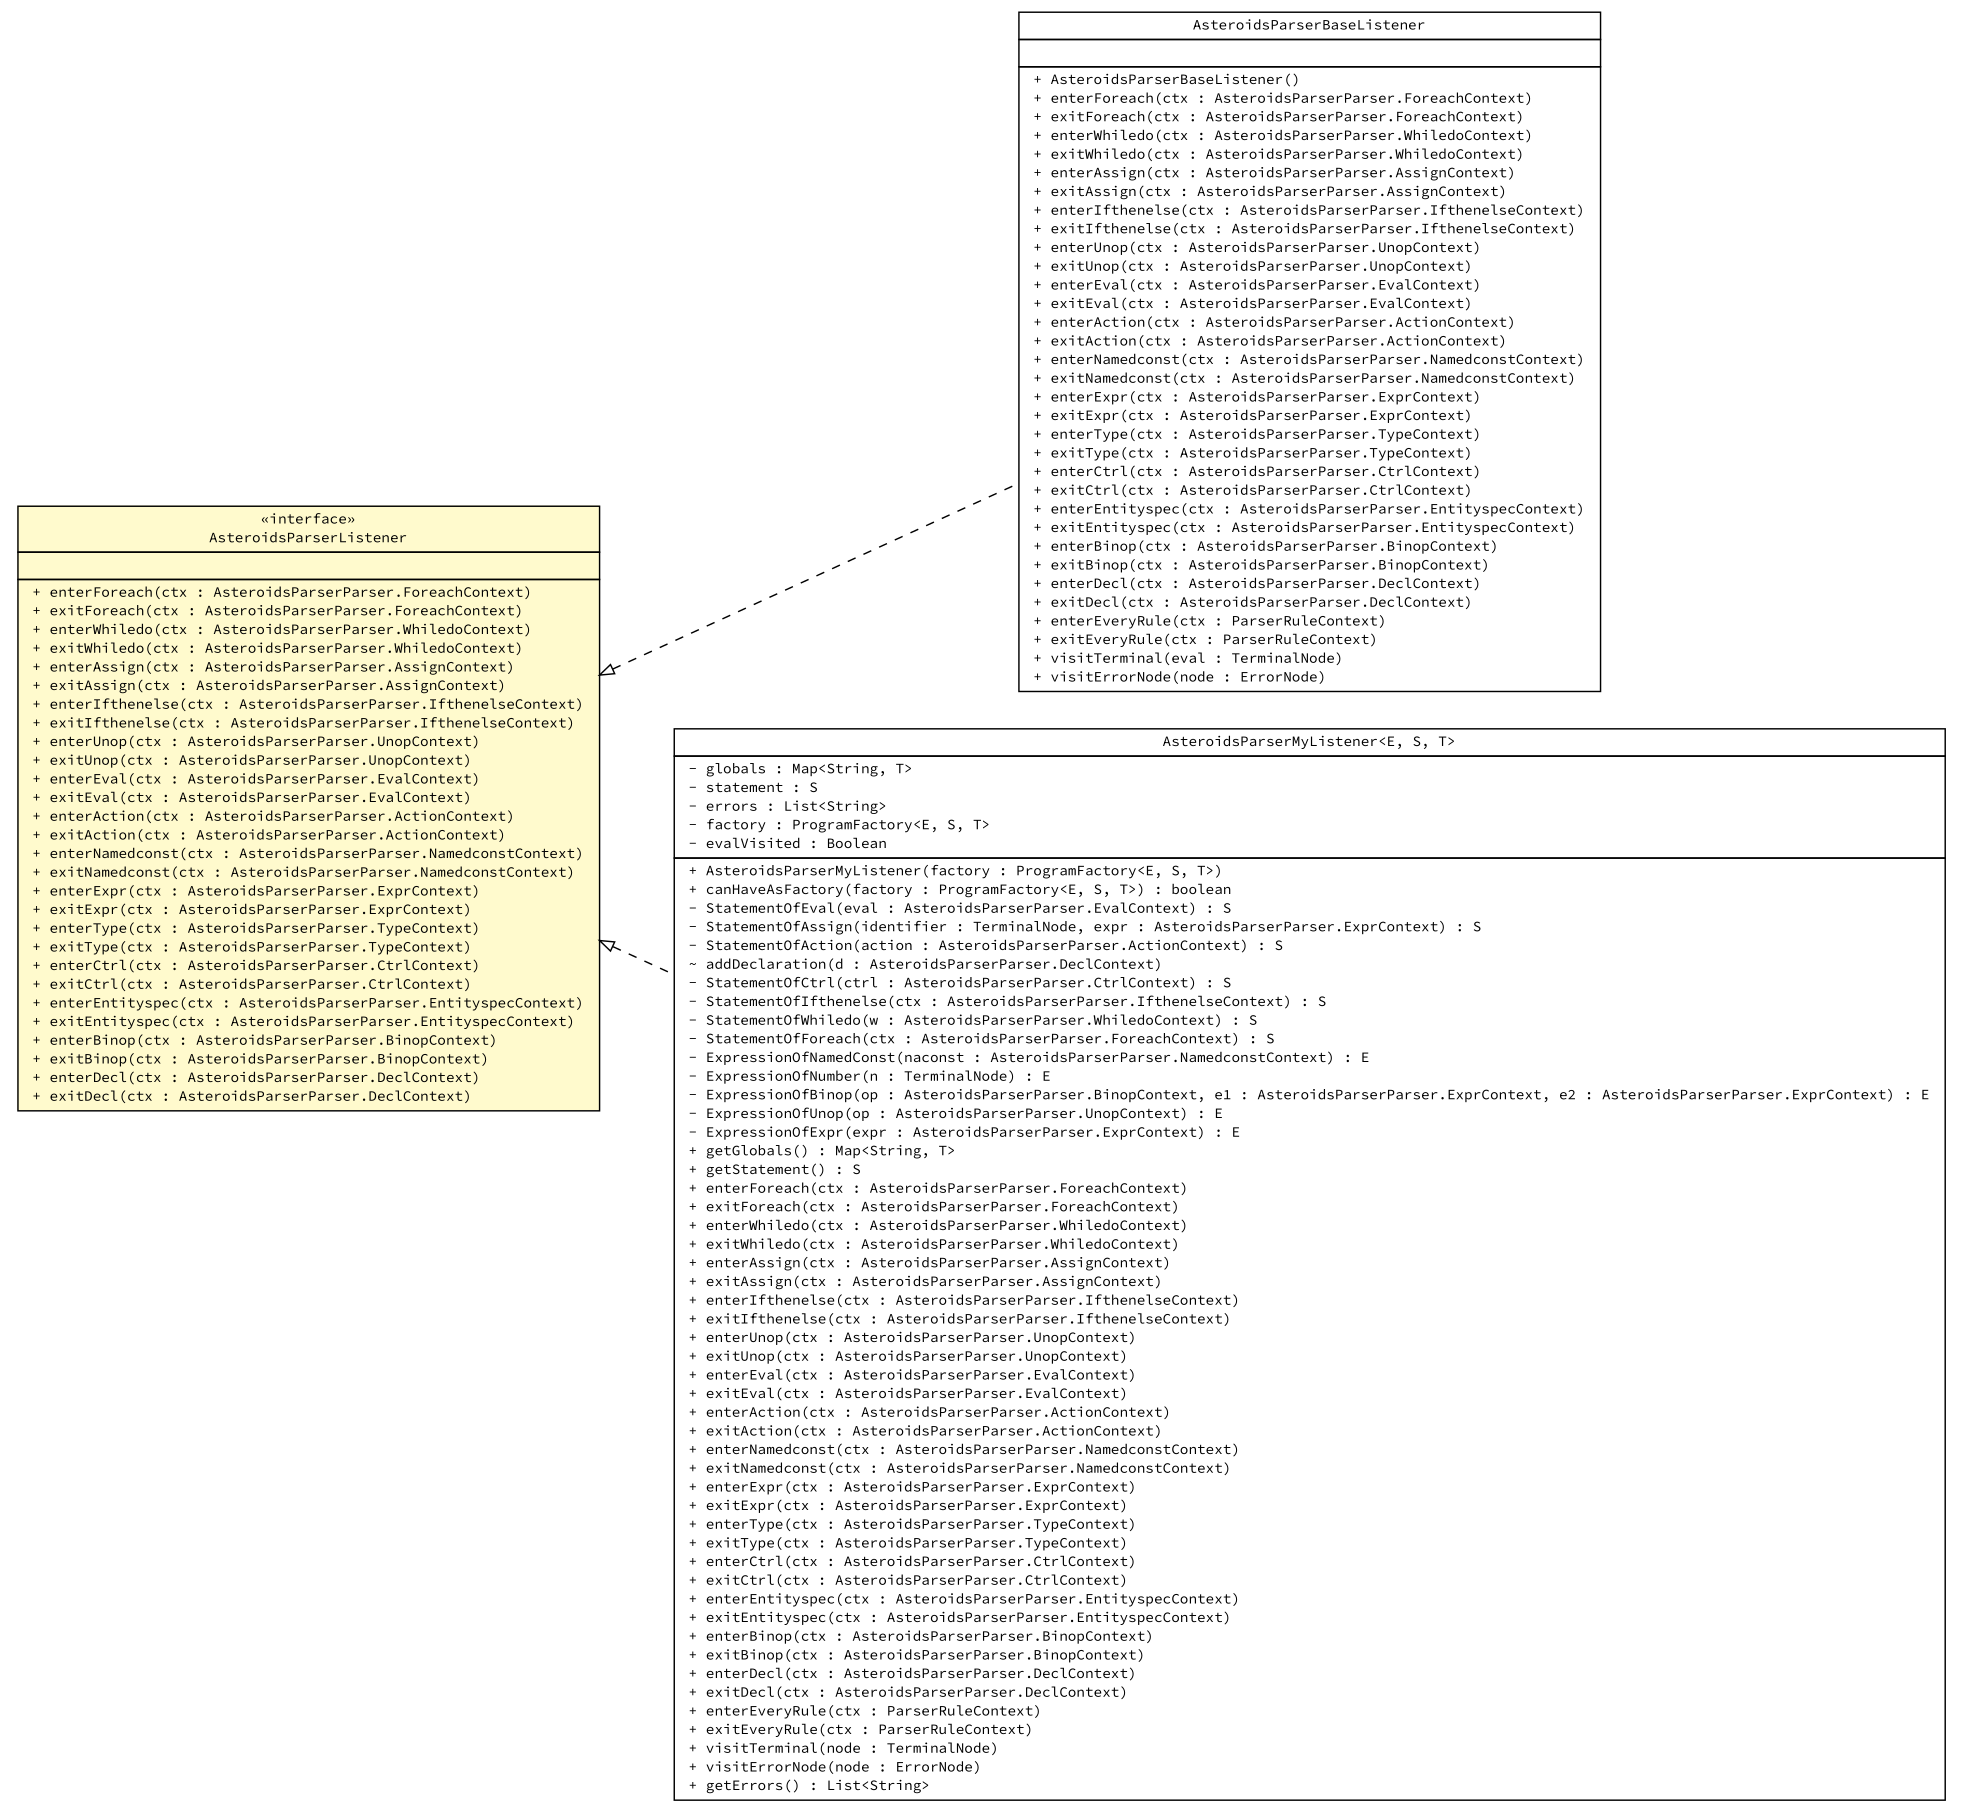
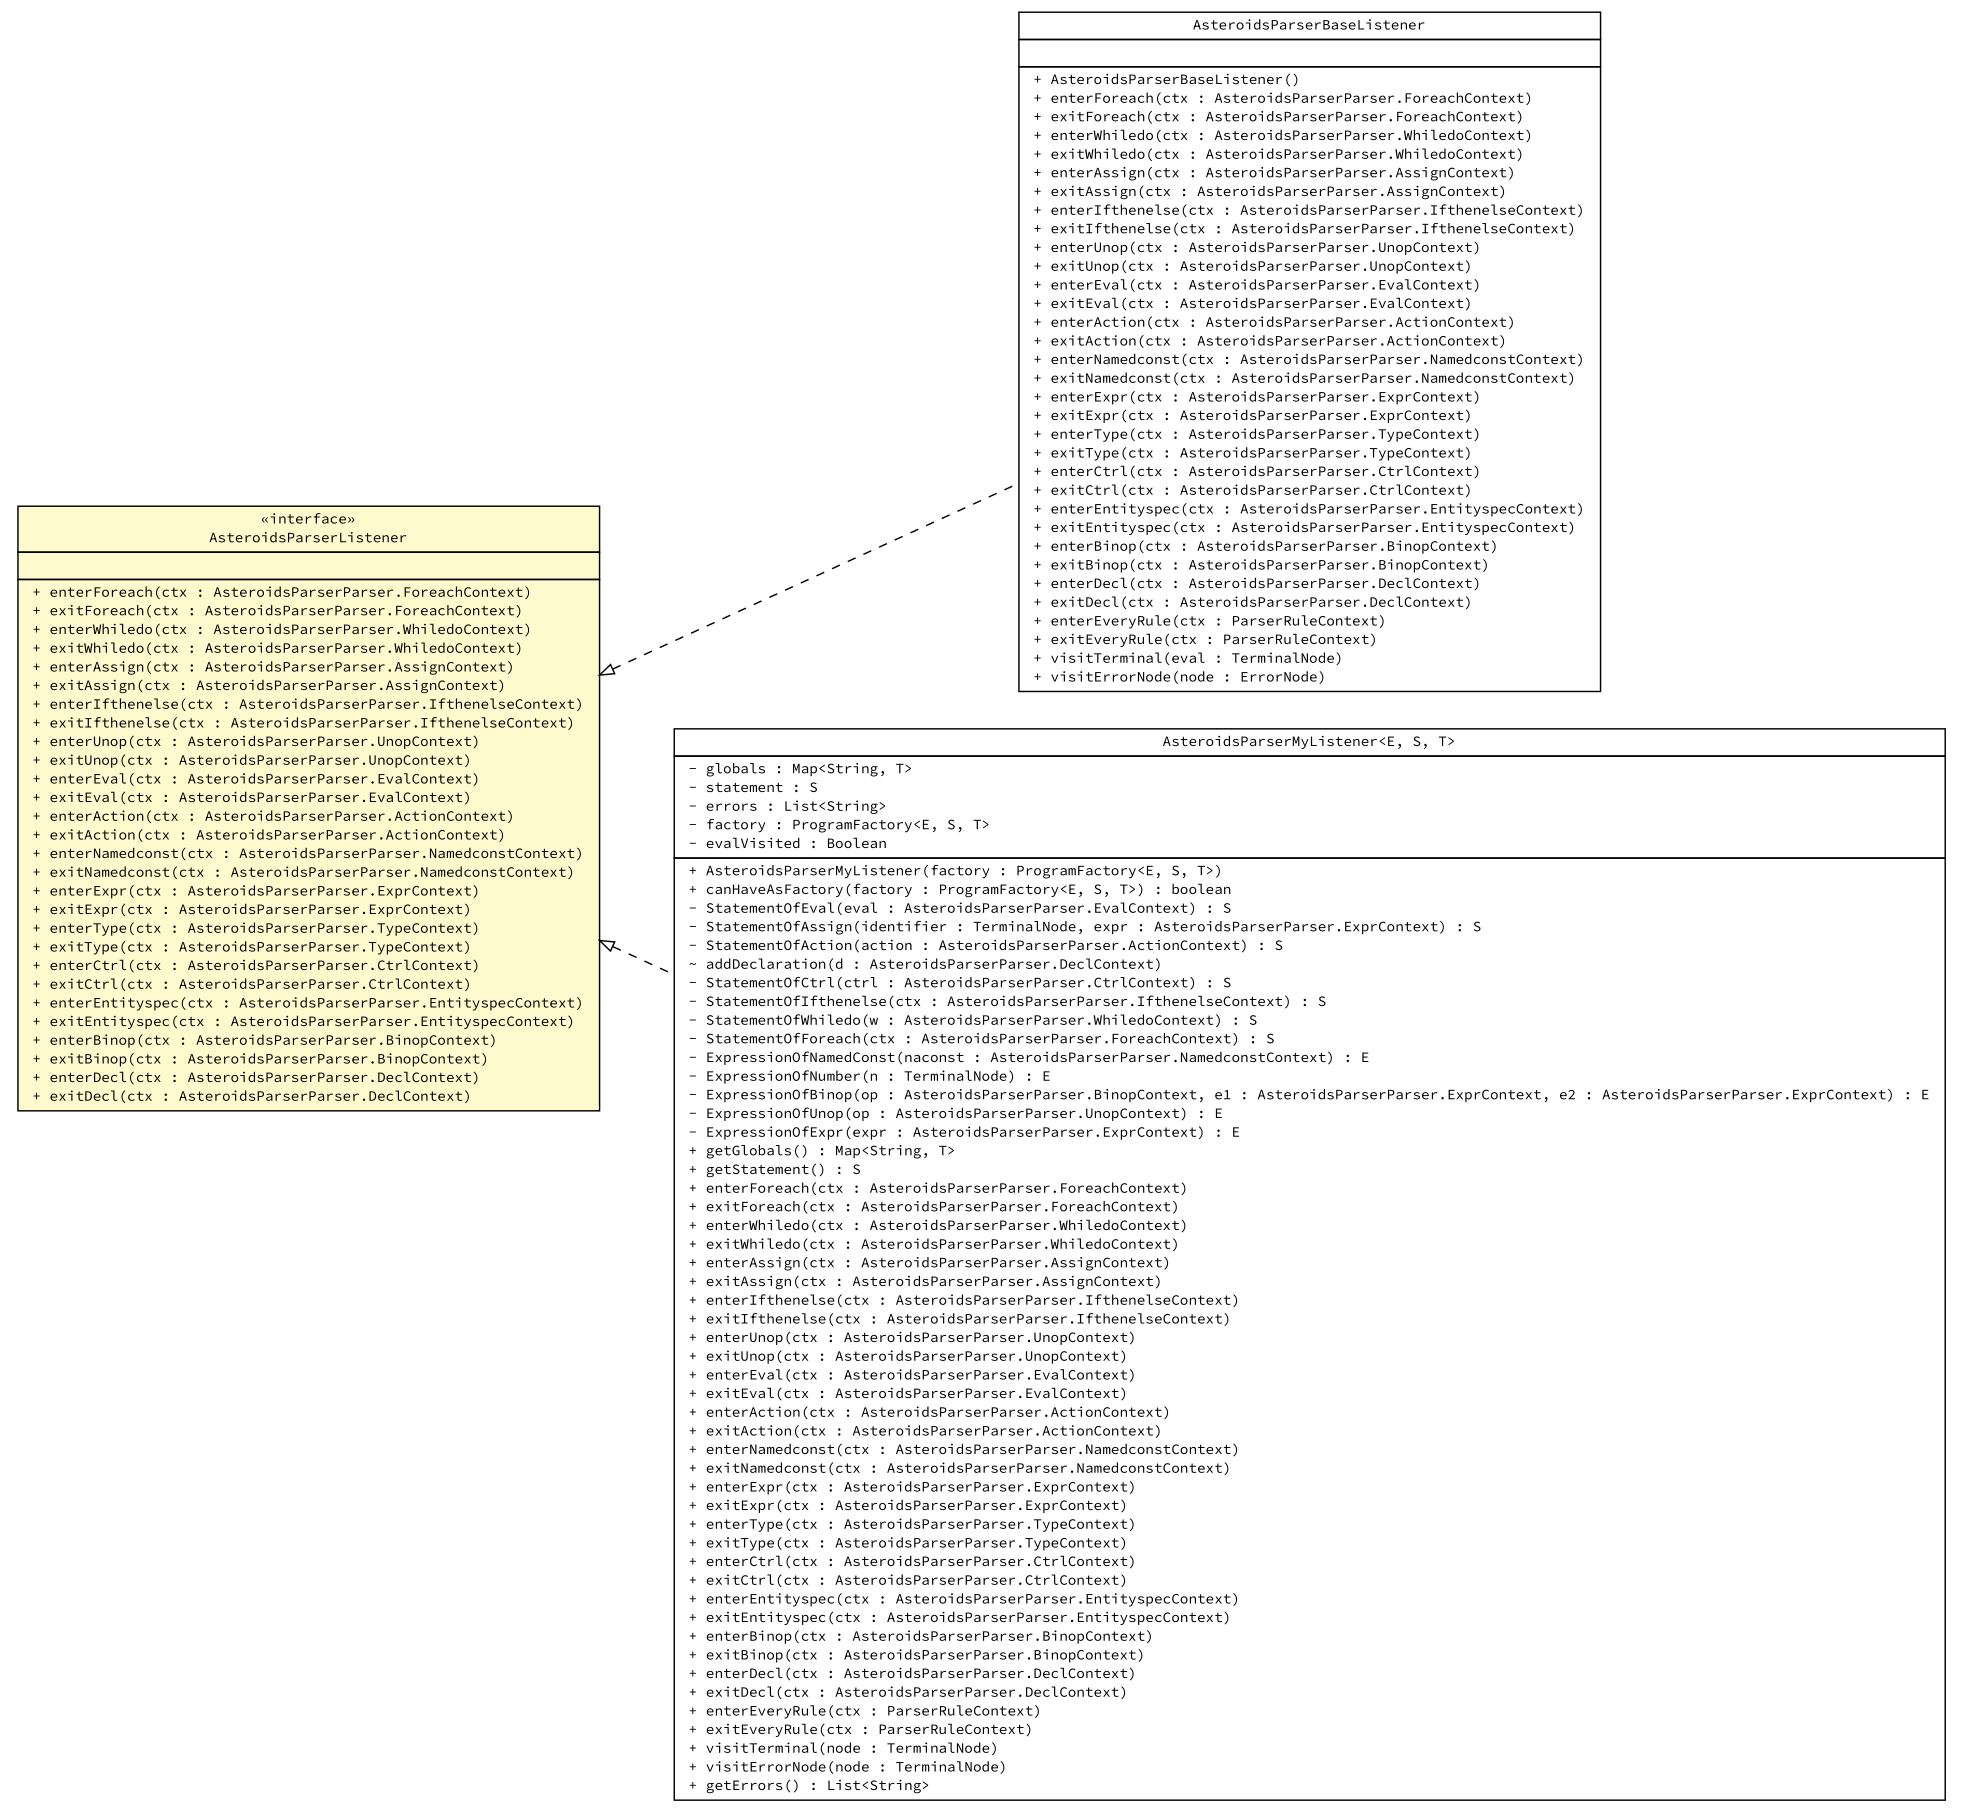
(836, 1767) -> (849, 1767)
